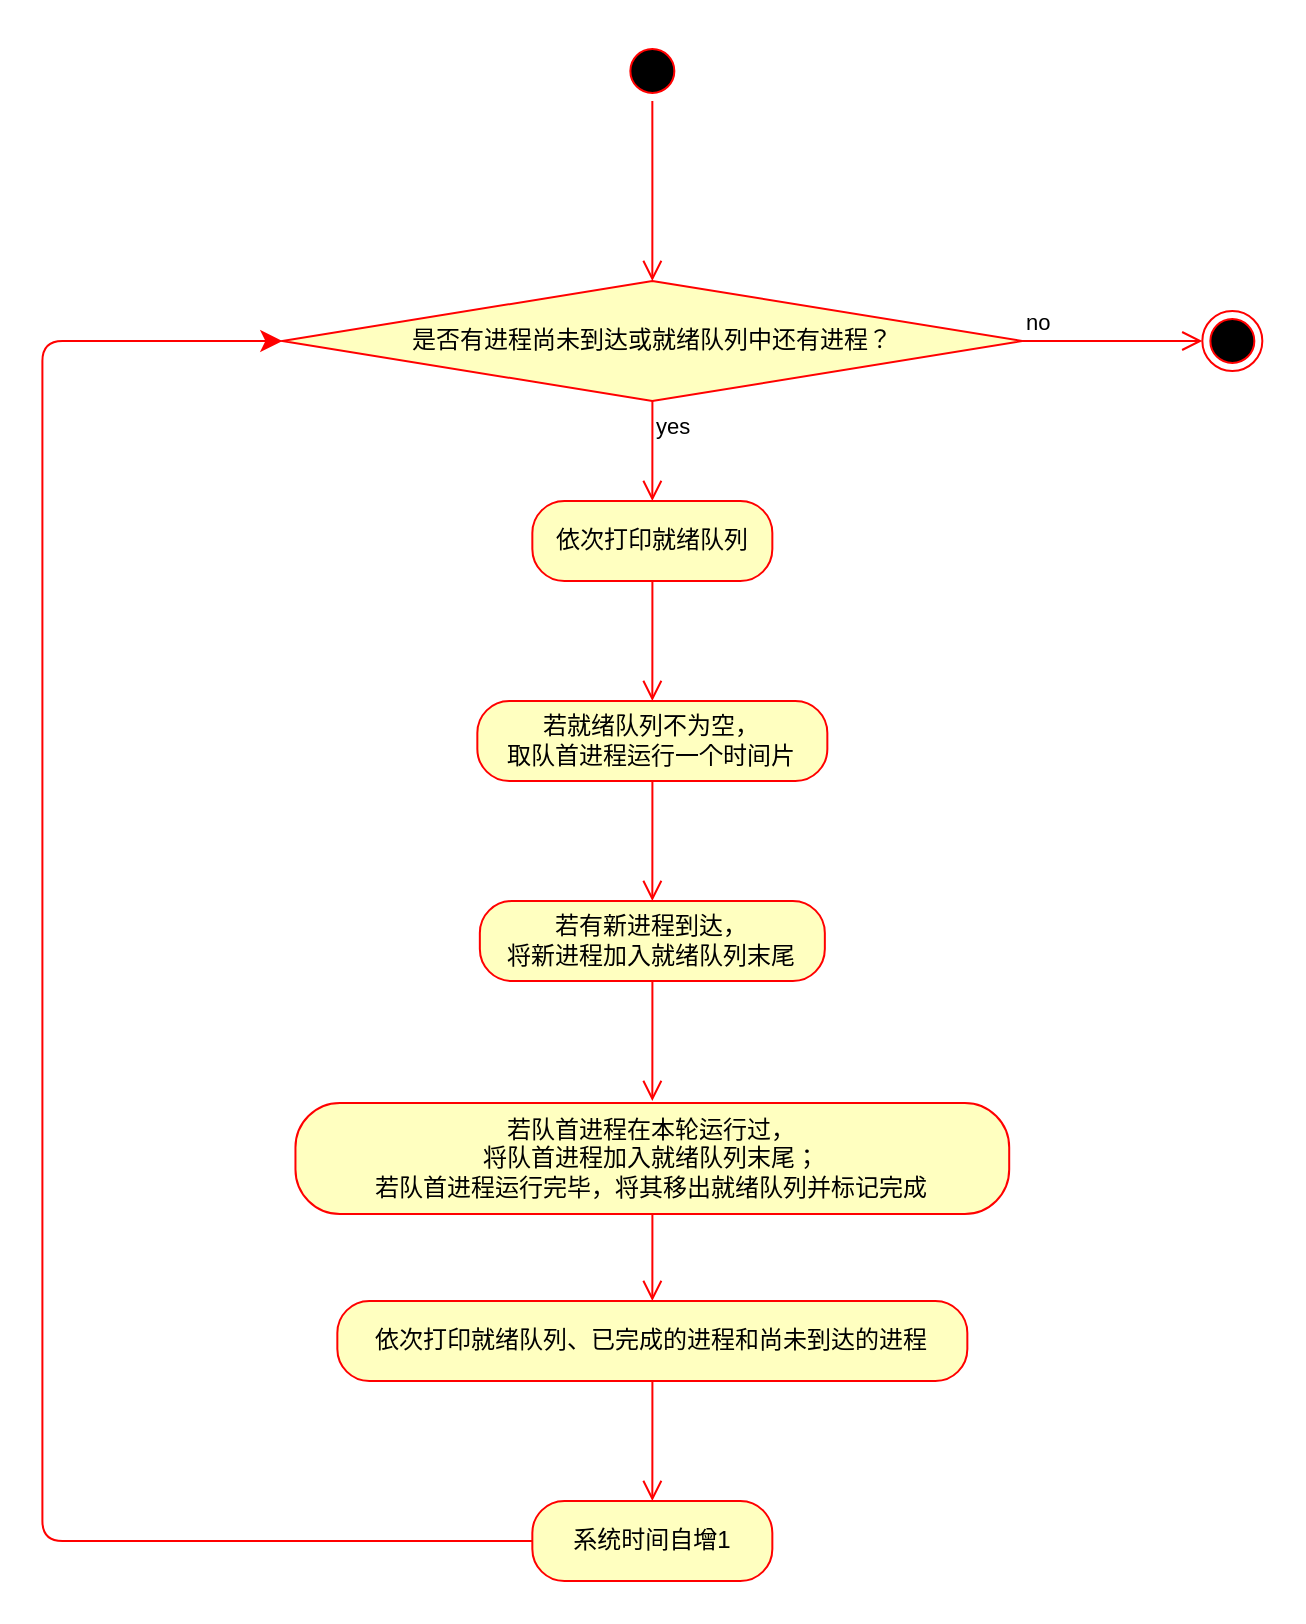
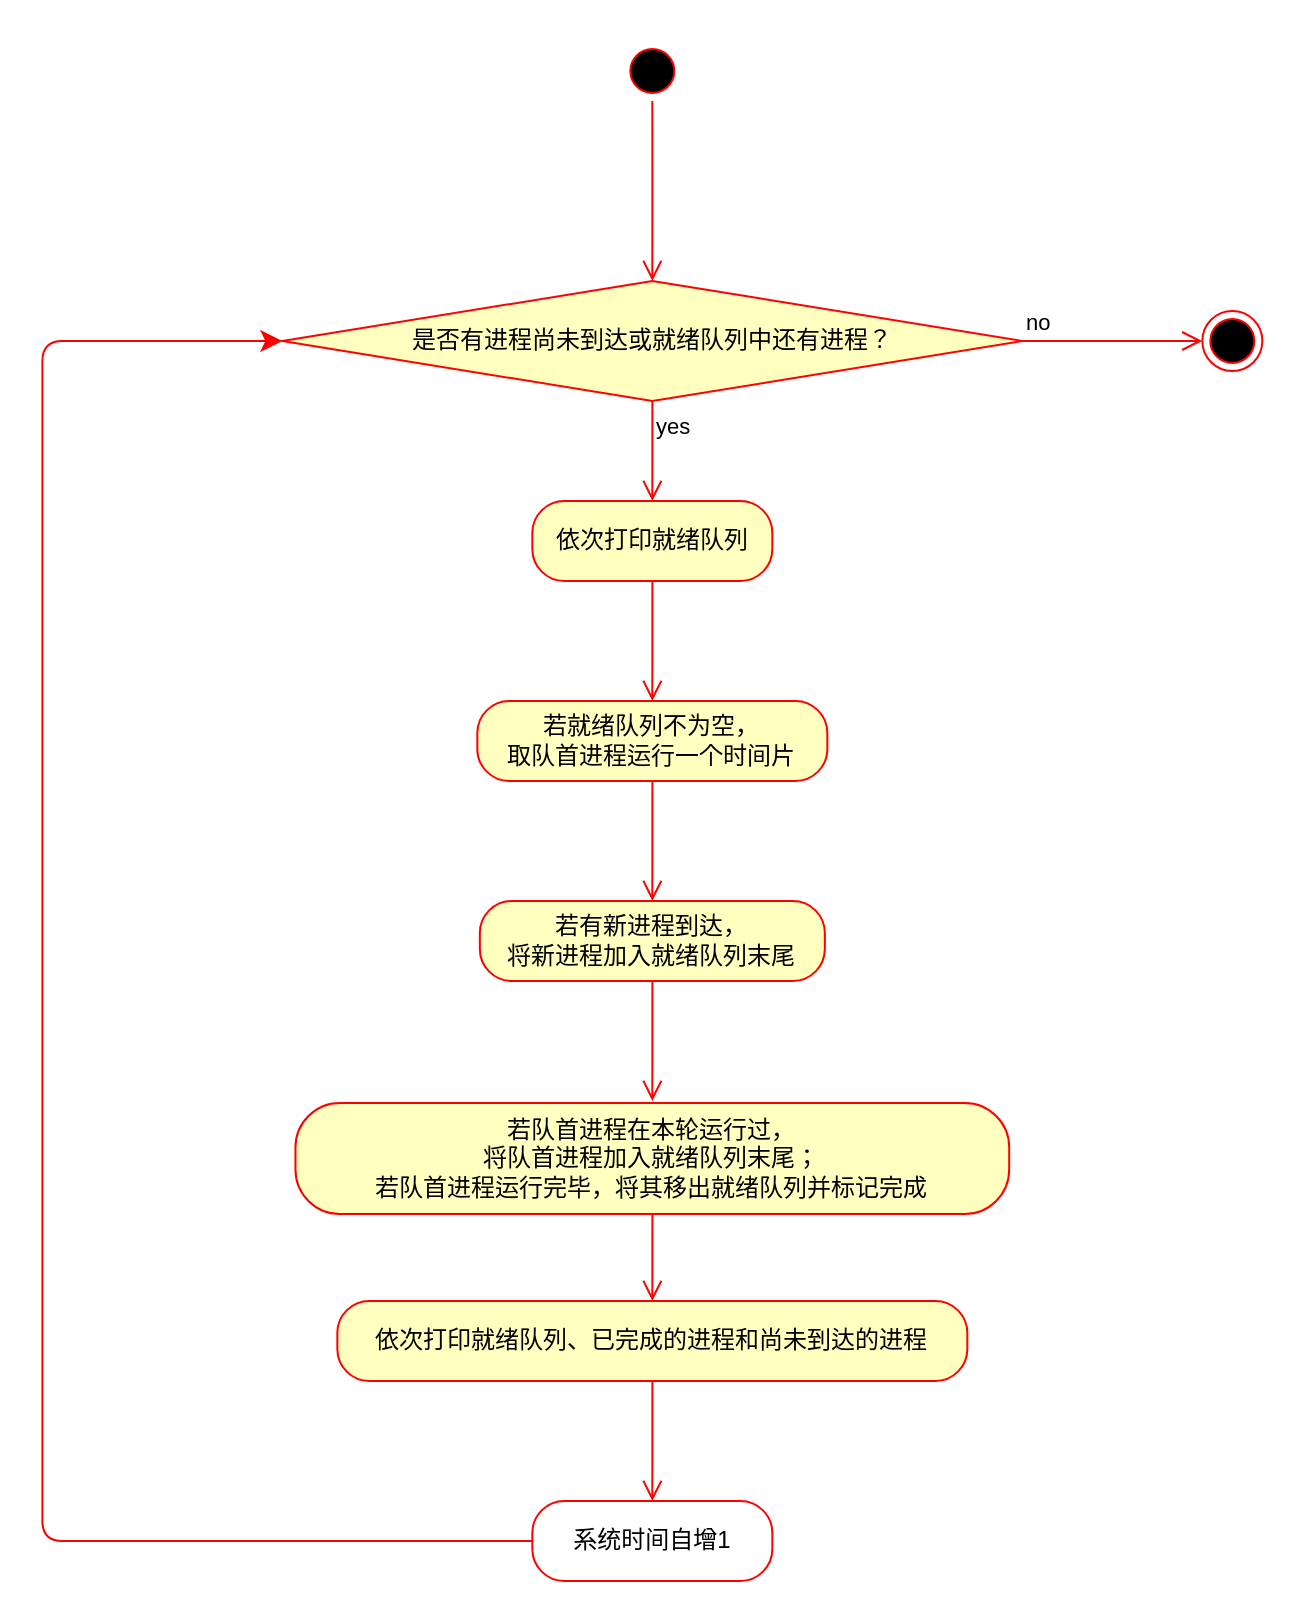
(652, 1541) -> (652, 1541)
